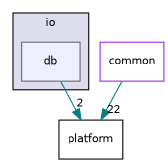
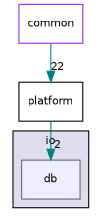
(69, 97) -> (51, 137)
